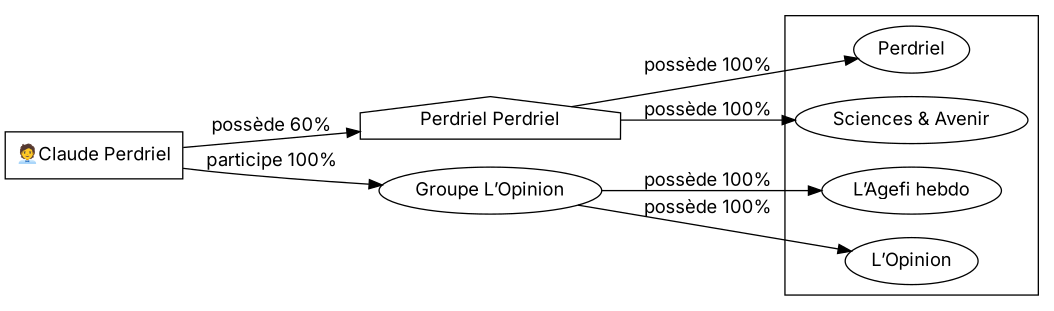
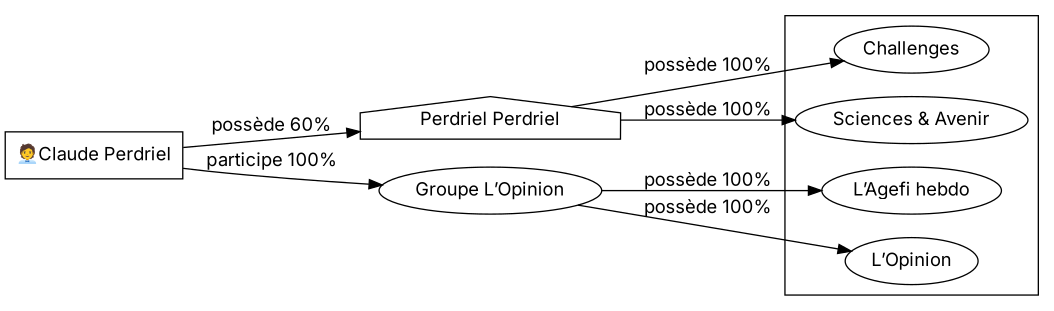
(912, 50) -> (912, 50)
